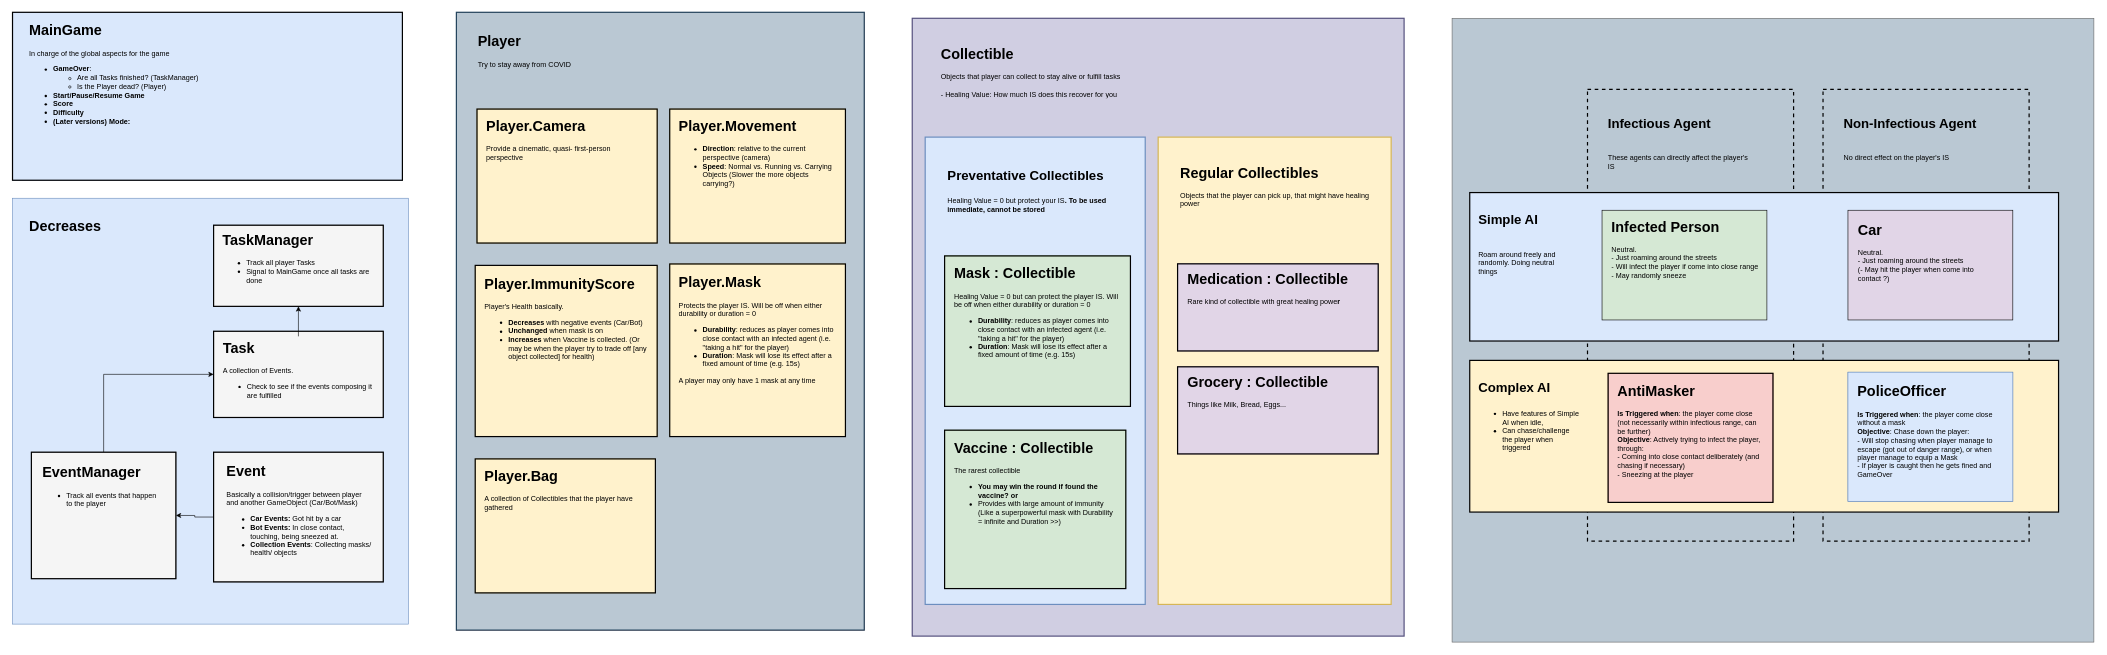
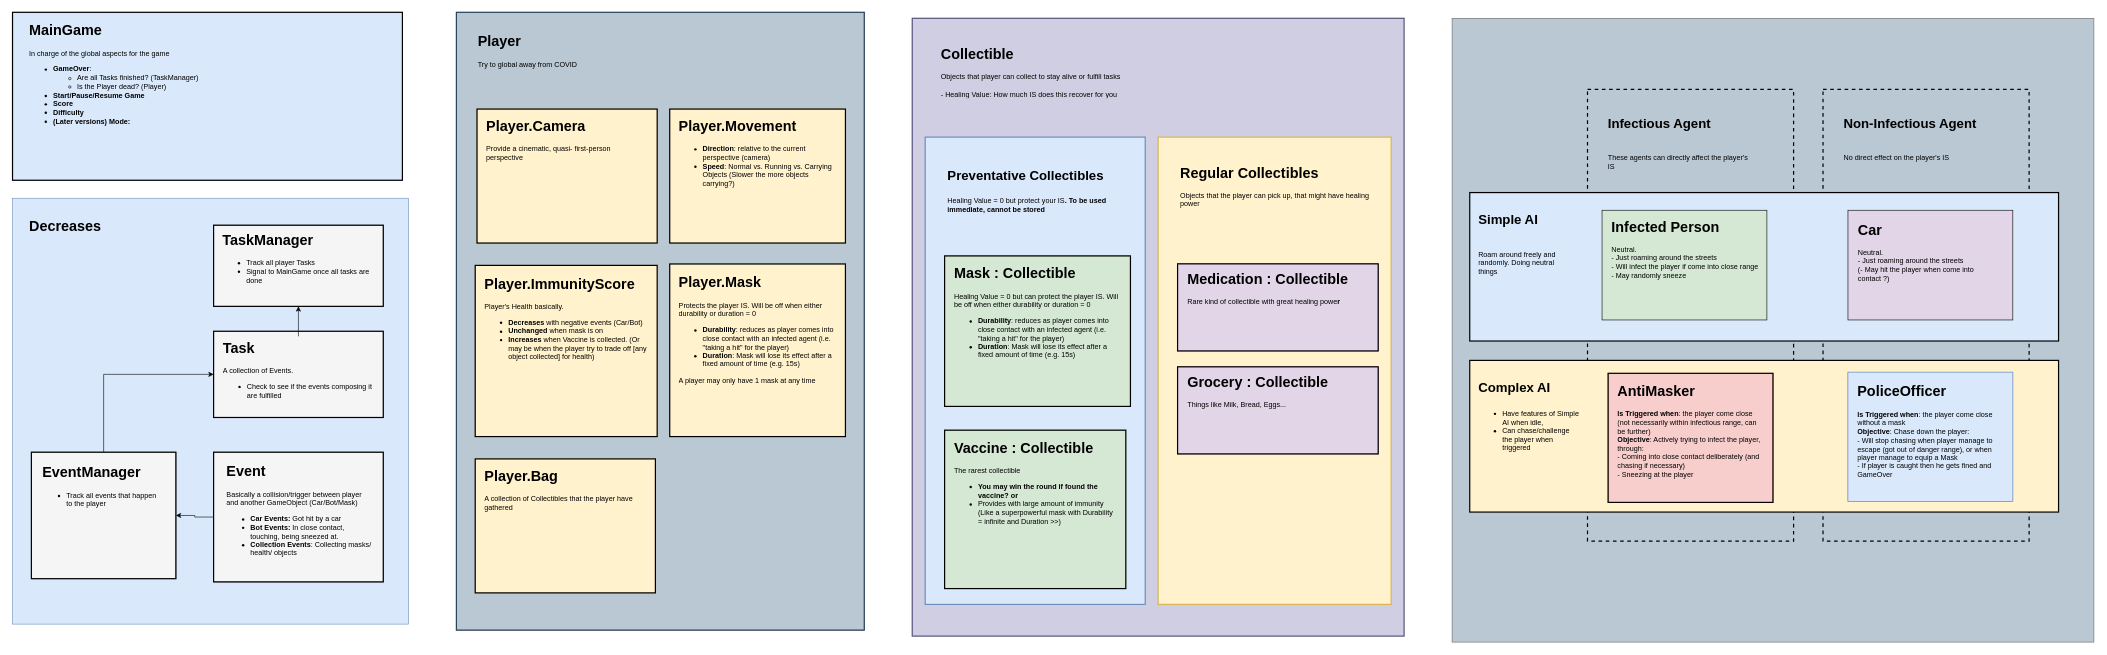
(528, 32) -> (530, 32)
